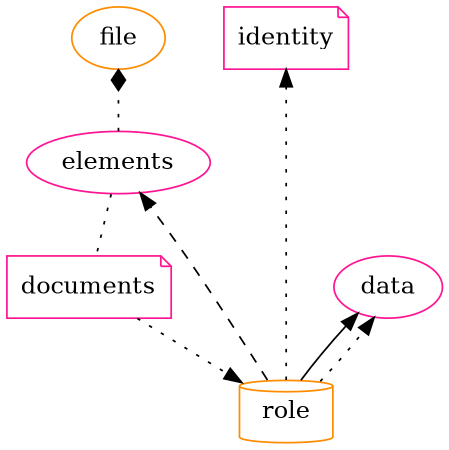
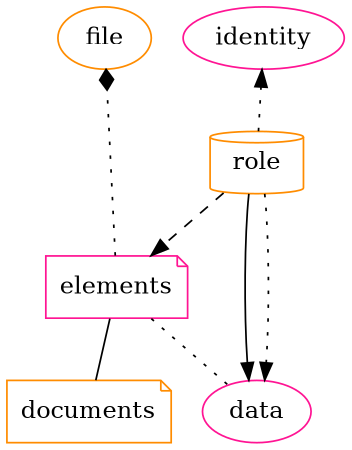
(286, 38) -> (264, 38)
(118, 163) -> (117, 287)
(104, 225) -> (103, 349)
(89, 287) -> (89, 412)
(182, 346) -> none
none -> (190, 352)
